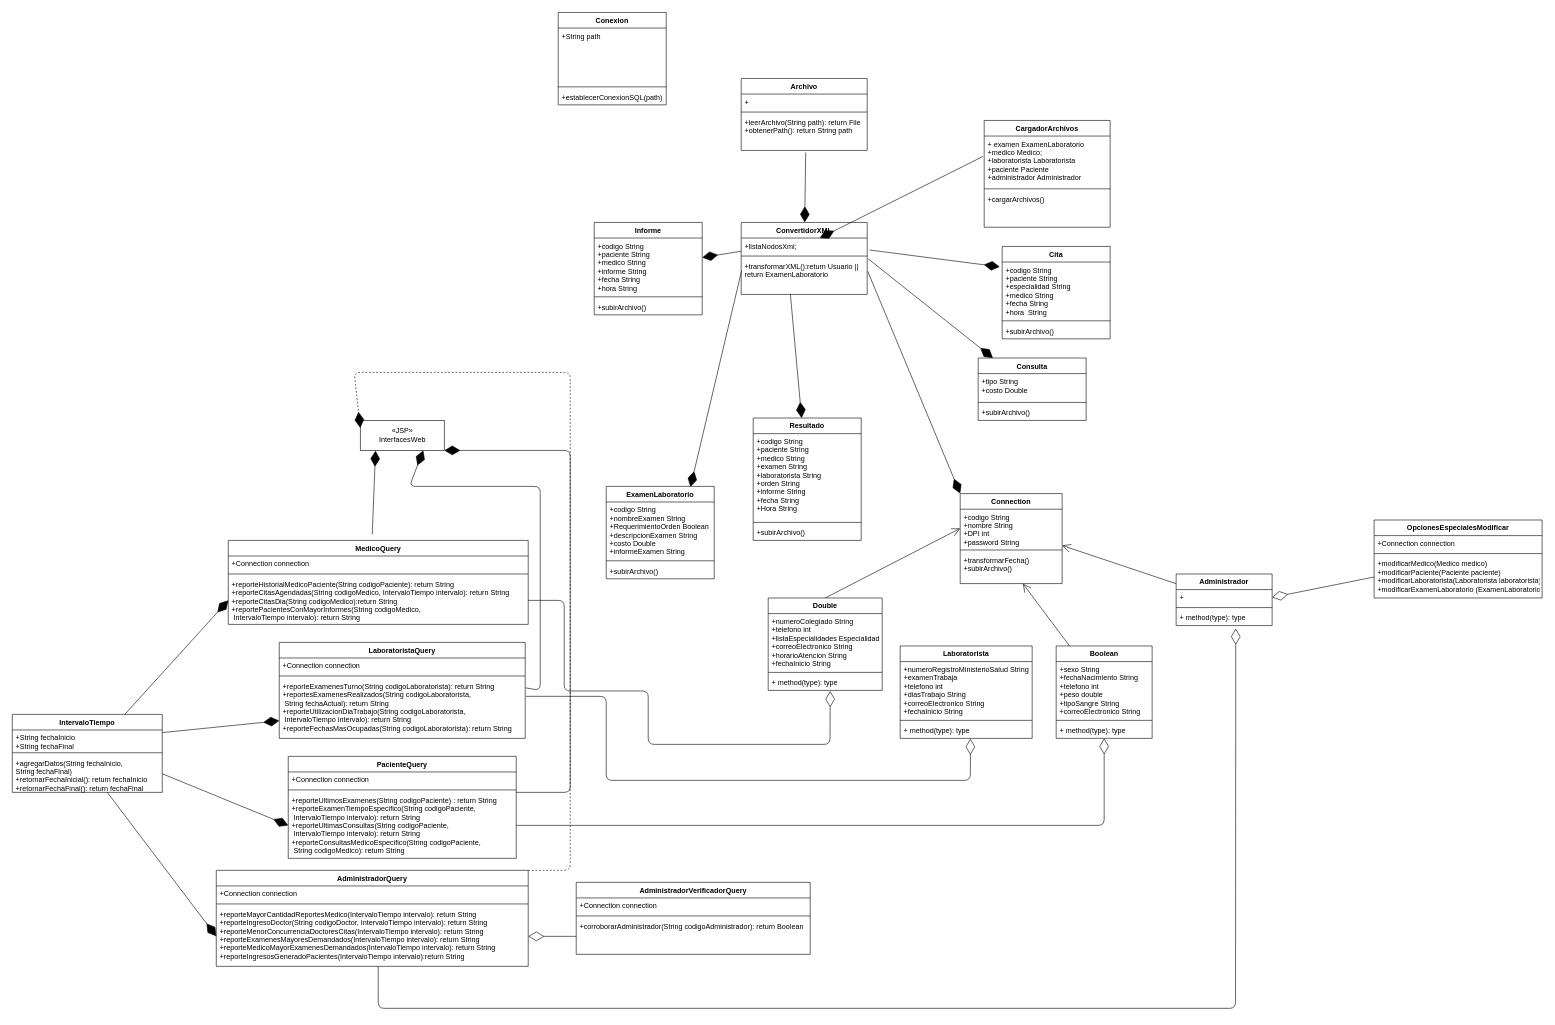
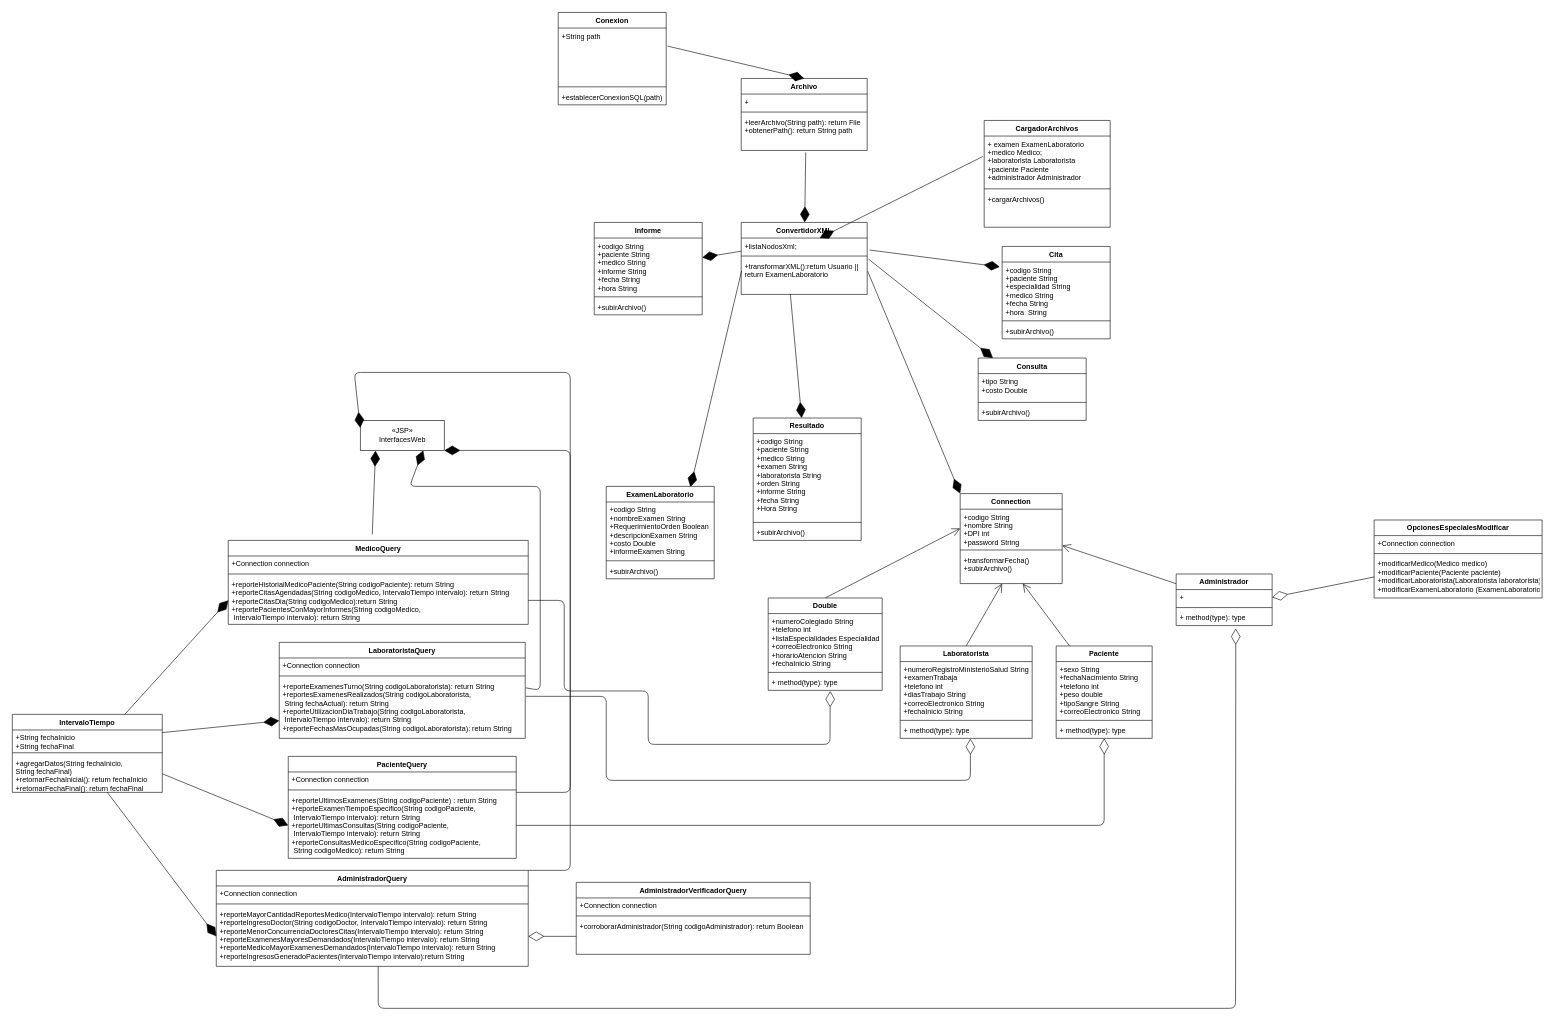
none -> (729, 60)
(481, 372) -> (481, 372)
none -> (984, 615)
(1104, 654) -> (1104, 654)
